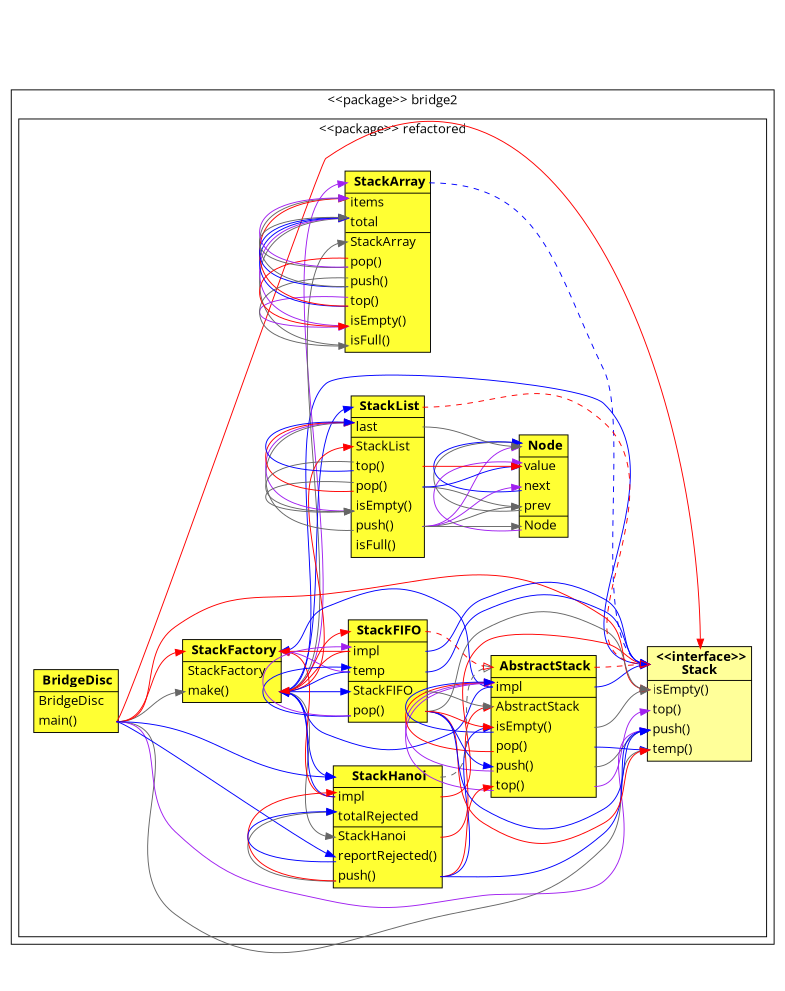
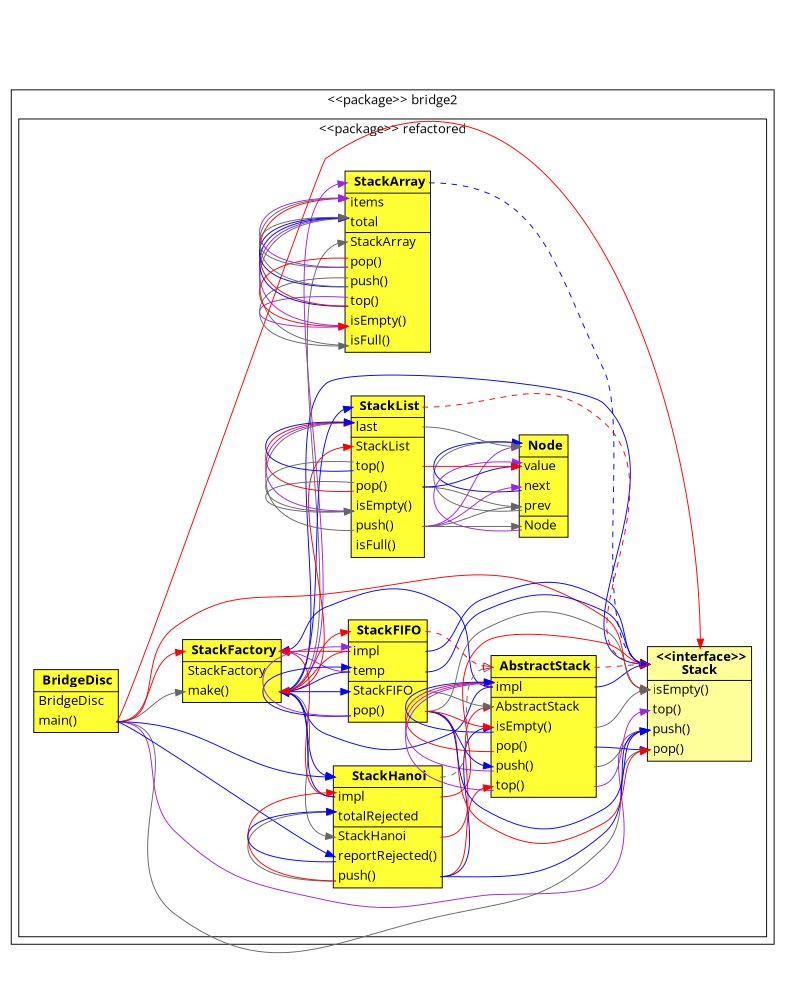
(673, 749) -> (668, 749)
